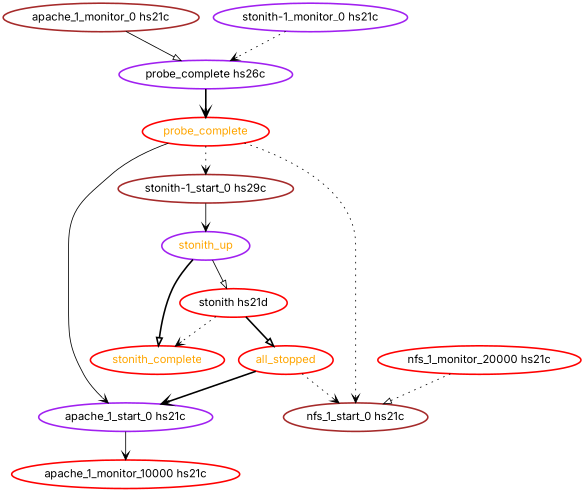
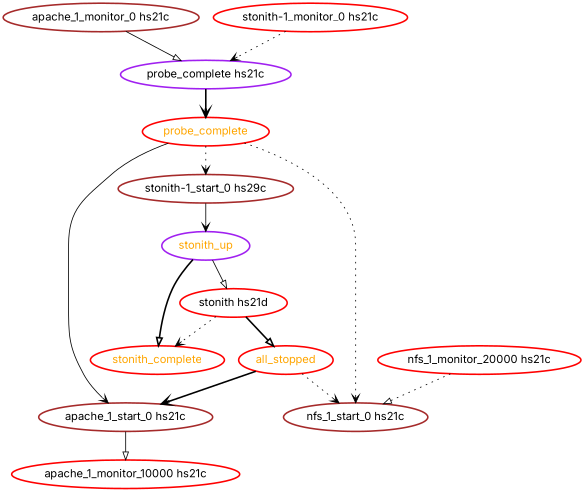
(310, 17) -> (310, 17)
(206, 75) -> (206, 75)
(126, 417) -> (126, 417)
(126, 442) -> (126, 442)
